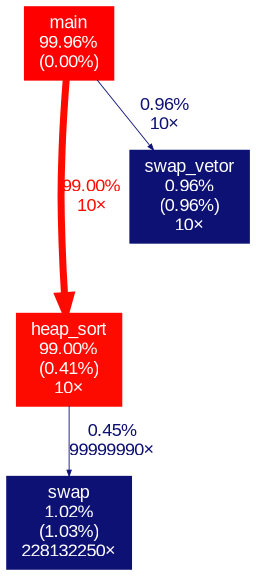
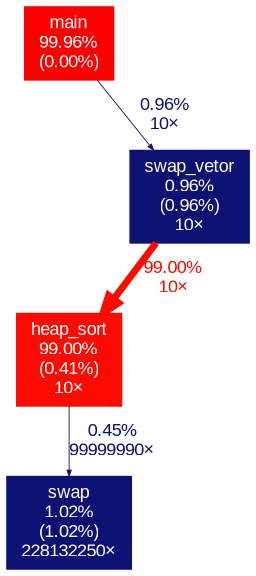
(61, 188) -> (135, 271)
(69, 523) -> (69, 523)
